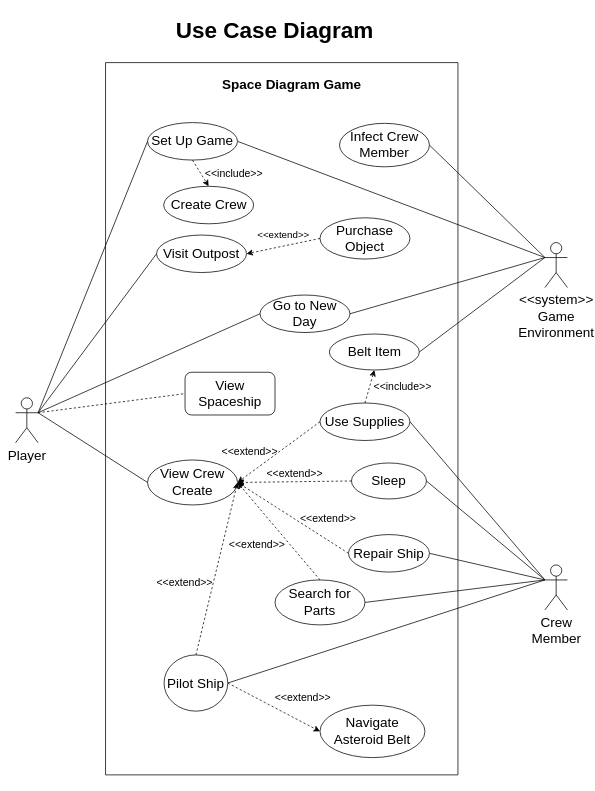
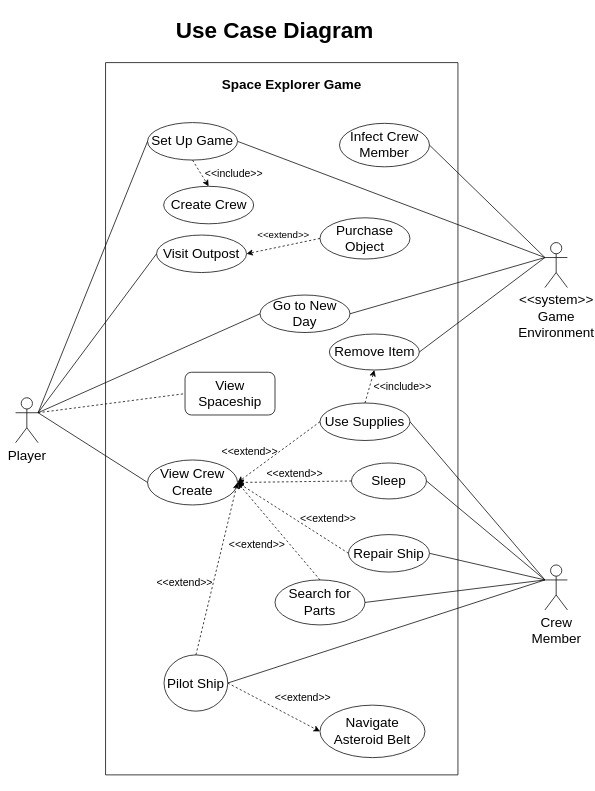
(292, 85) -> (292, 85)
(375, 352) -> (375, 352)
